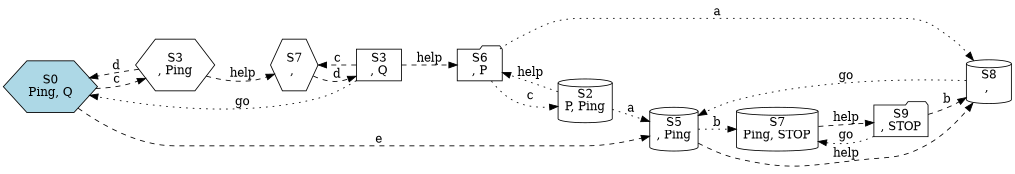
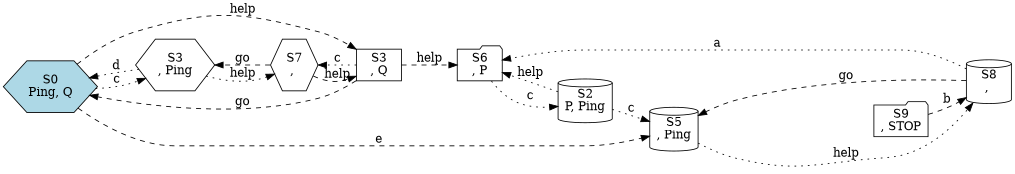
none -> (210, 16)
(736, 18) -> (740, 50)
none -> (247, 65)
(341, 65) -> (341, 65)
(118, 72) -> (118, 72)
(337, 75) -> (337, 75)
(236, 81) -> (236, 81)
(834, 84) -> (834, 84)
(117, 86) -> (117, 86)
(229, 109) -> (229, 109)
(631, 109) -> (631, 109)
(777, 129) -> none
(839, 162) -> (839, 162)
